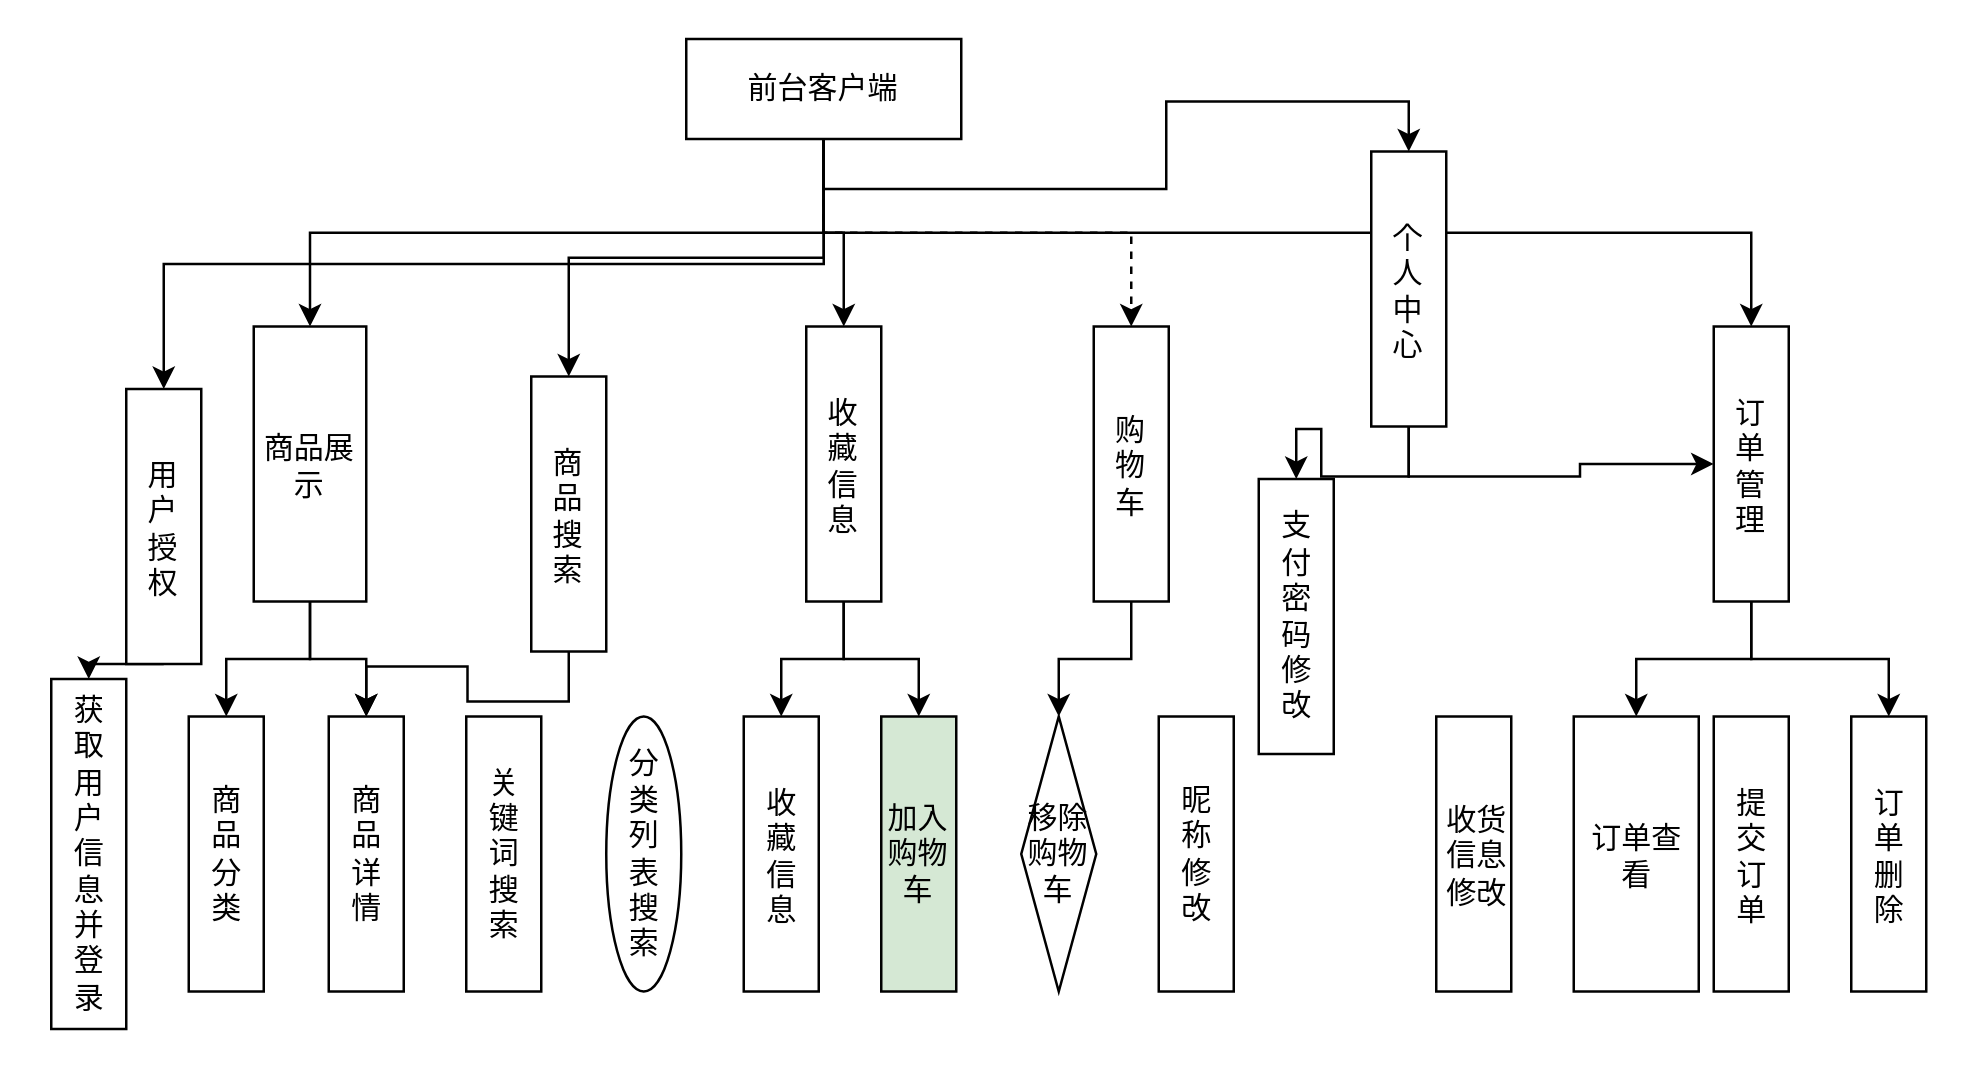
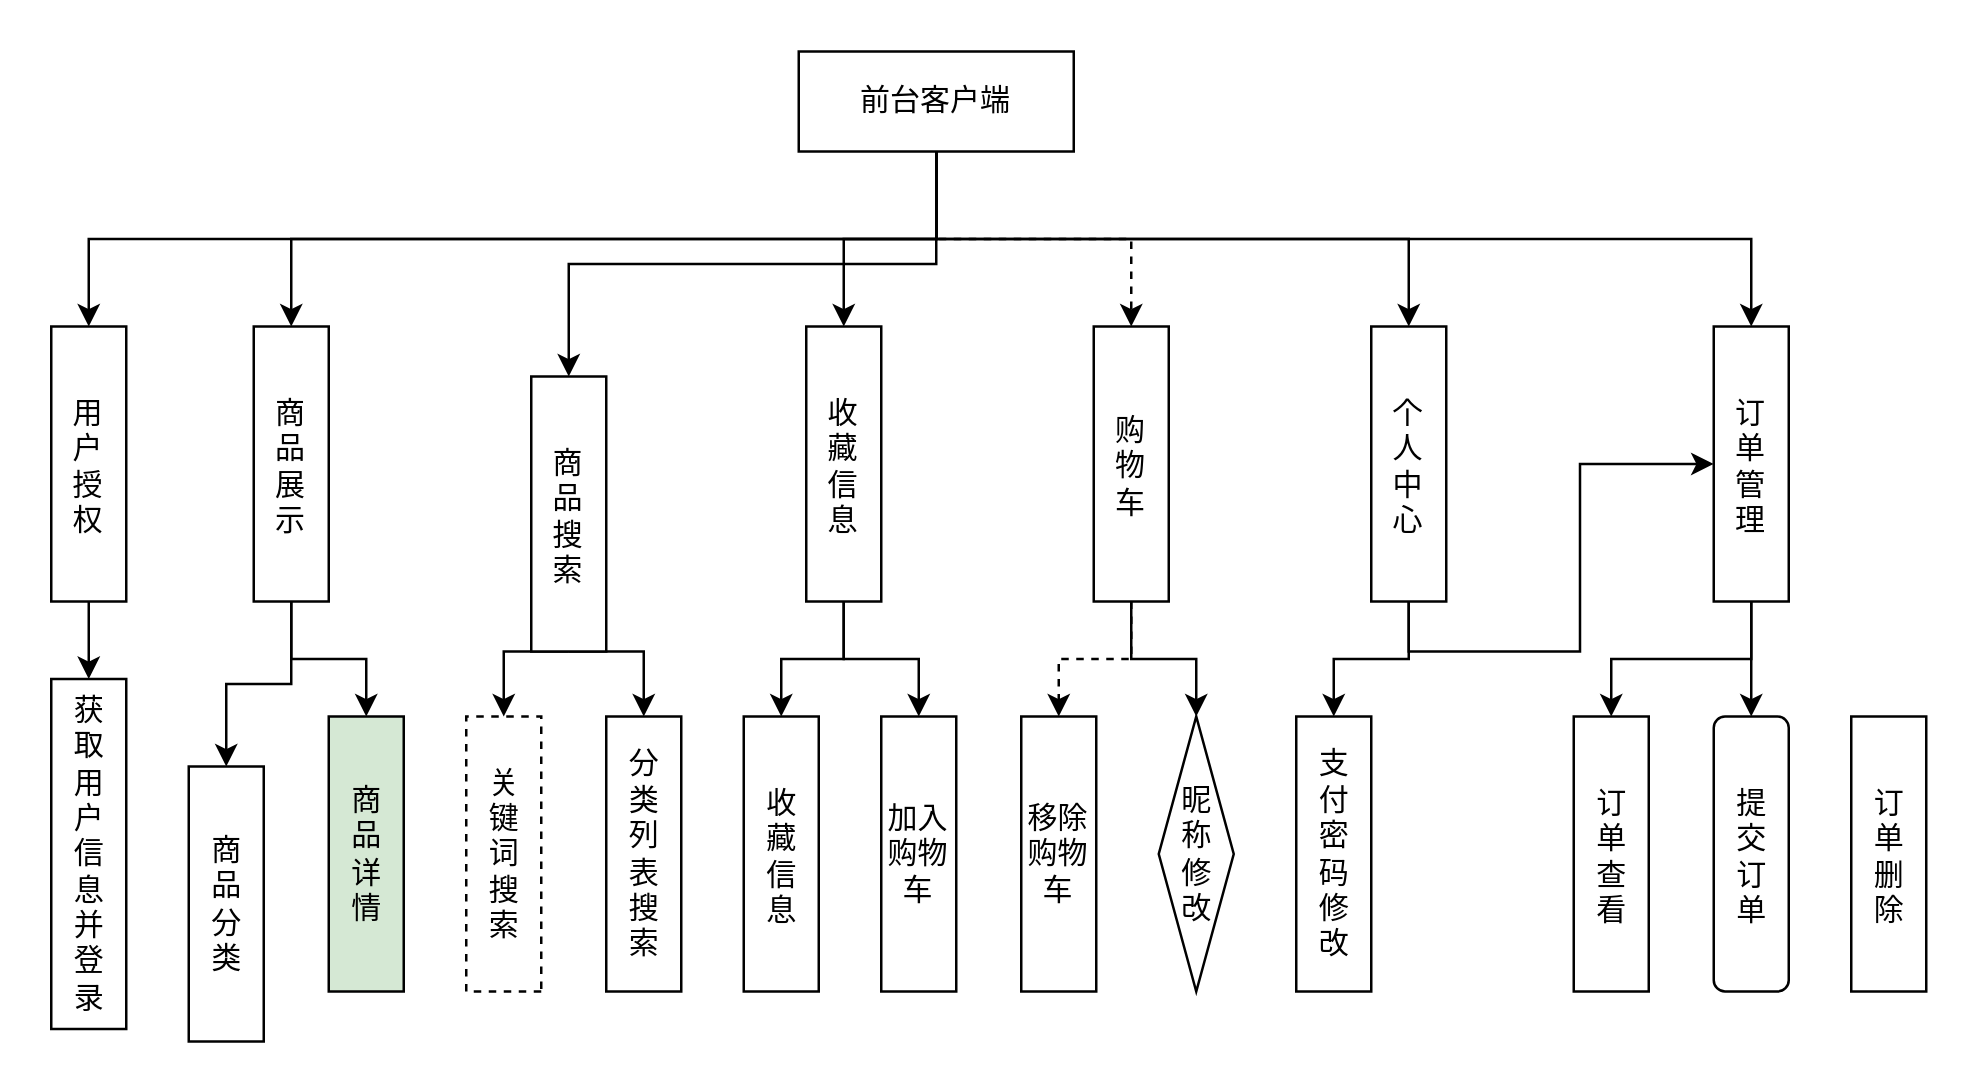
(824, 89) -> (936, 101)
(1409, 289) -> (1409, 464)
(310, 464) -> (291, 464)
(164, 526) -> (89, 464)
(1296, 616) -> (1334, 854)
(1077, 659) -> (1077, 659)
none -> (1184, 659)
(1843, 659) -> none
none -> (504, 660)
none -> (1751, 681)
(478, 701) -> (644, 656)
(226, 854) -> (226, 904)
(366, 854) -> (366, 854)
(504, 854) -> (504, 854)
(644, 854) -> (644, 854)
(919, 854) -> (919, 854)
(1059, 854) -> (1059, 854)
(1196, 854) -> (1196, 854)
(1474, 854) -> none
(1636, 854) -> (1611, 854)
(1751, 854) -> (1751, 854)
